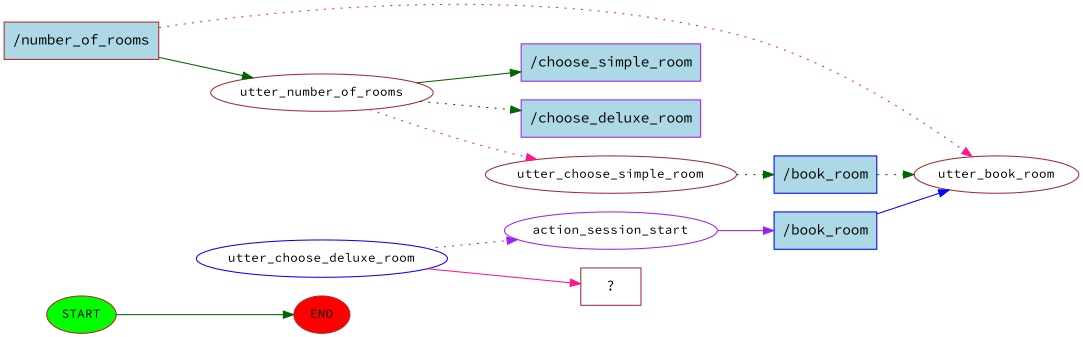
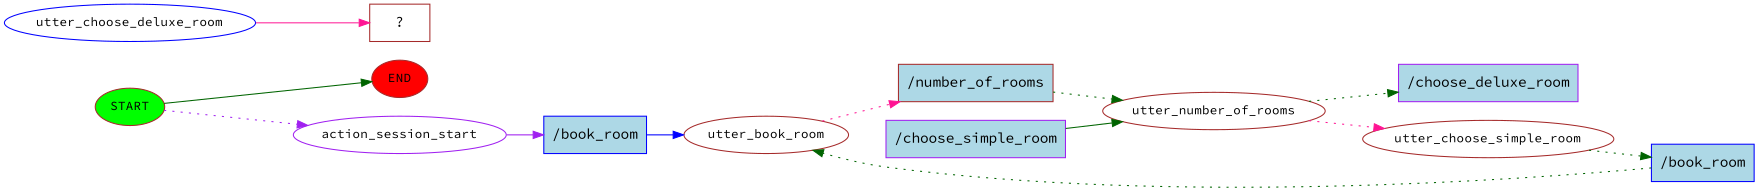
(576, 9) -> (856, 113)
(201, 67) -> (1083, 96)
(463, 78) -> (1089, 126)
(467, 245) -> (231, 117)
